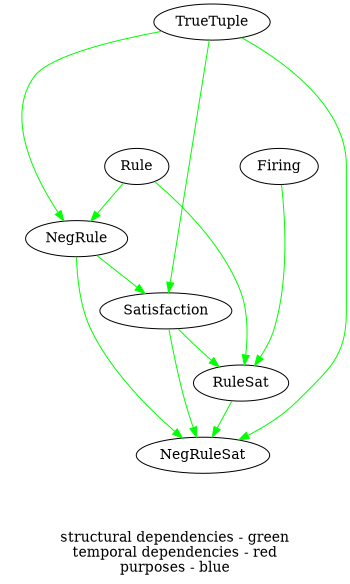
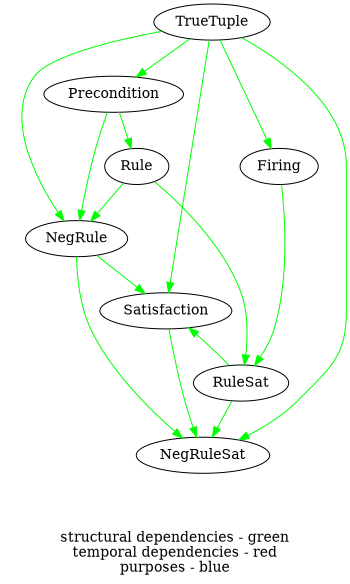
none -> (243, 90)
none -> (114, 94)
(194, 345) -> (213, 350)
